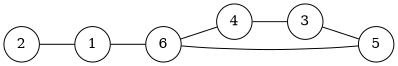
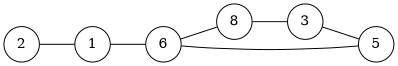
(234, 22) -> (234, 22)
